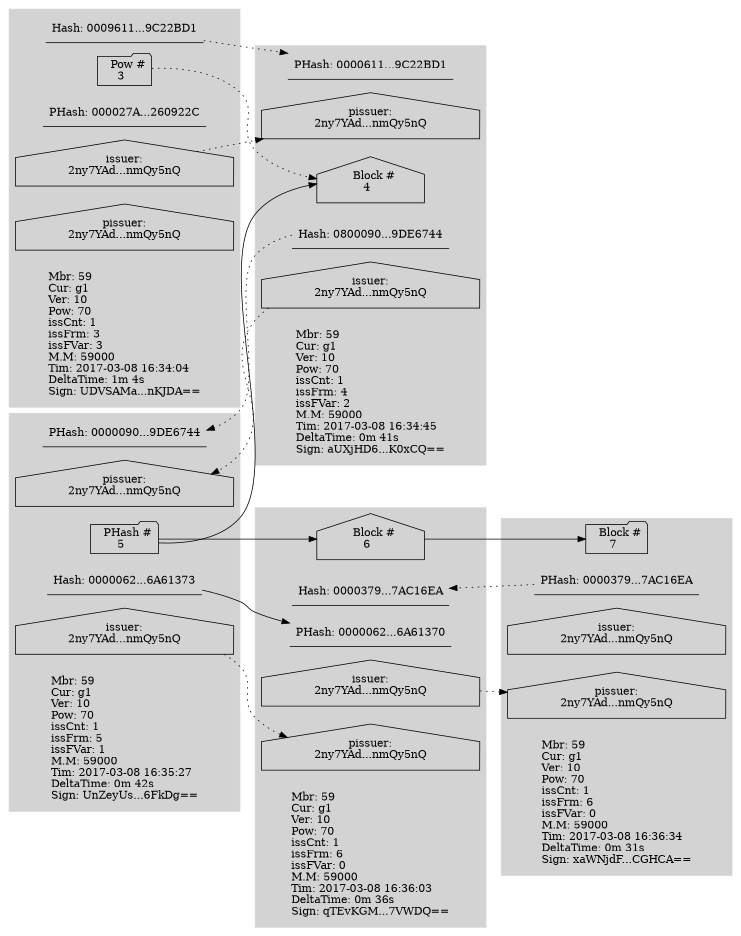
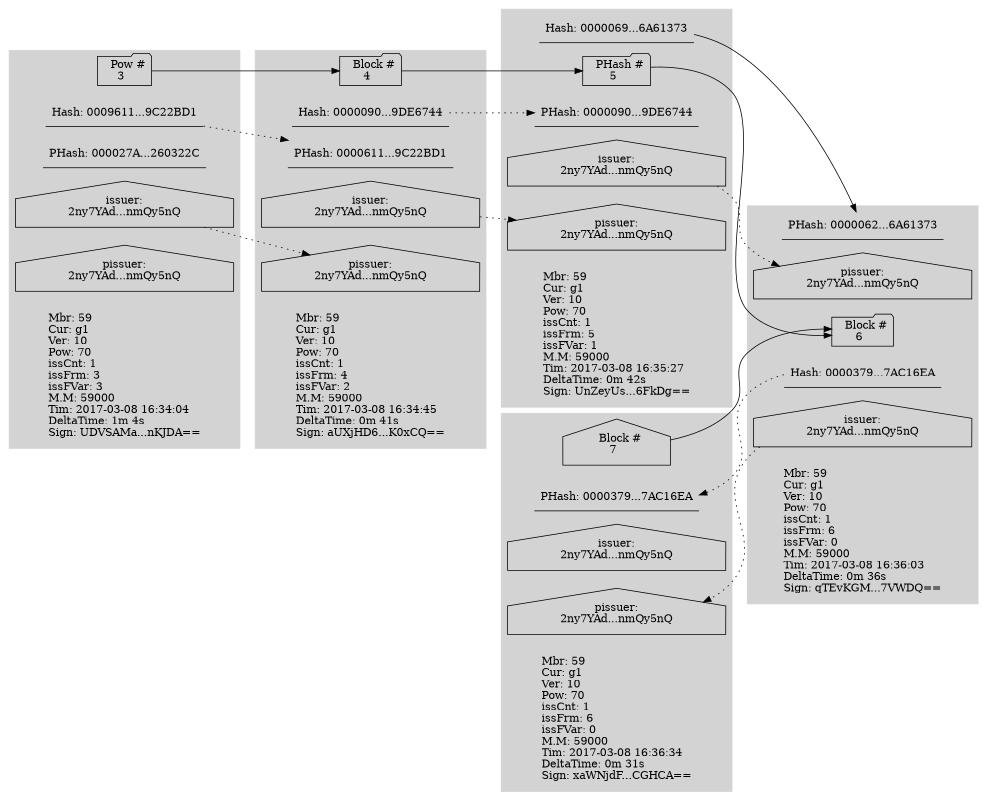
(247, 105) -> (246, 71)
(125, 113) -> (125, 154)
(371, 182) -> (371, 71)
(371, 235) -> (371, 113)
(254, 471) -> (492, 71)
(371, 539) -> (863, 332)
(494, 539) -> (739, 375)
(617, 539) -> (617, 445)
(125, 581) -> (617, 29)
(496, 586) -> (739, 430)
(371, 633) -> (863, 226)
